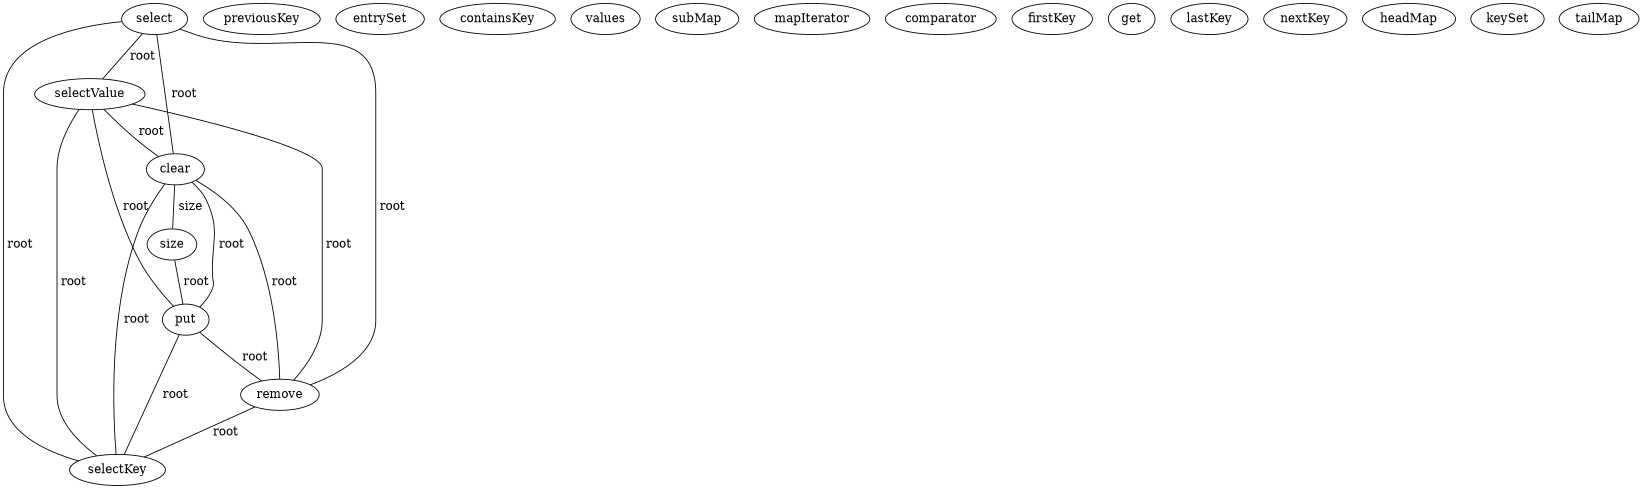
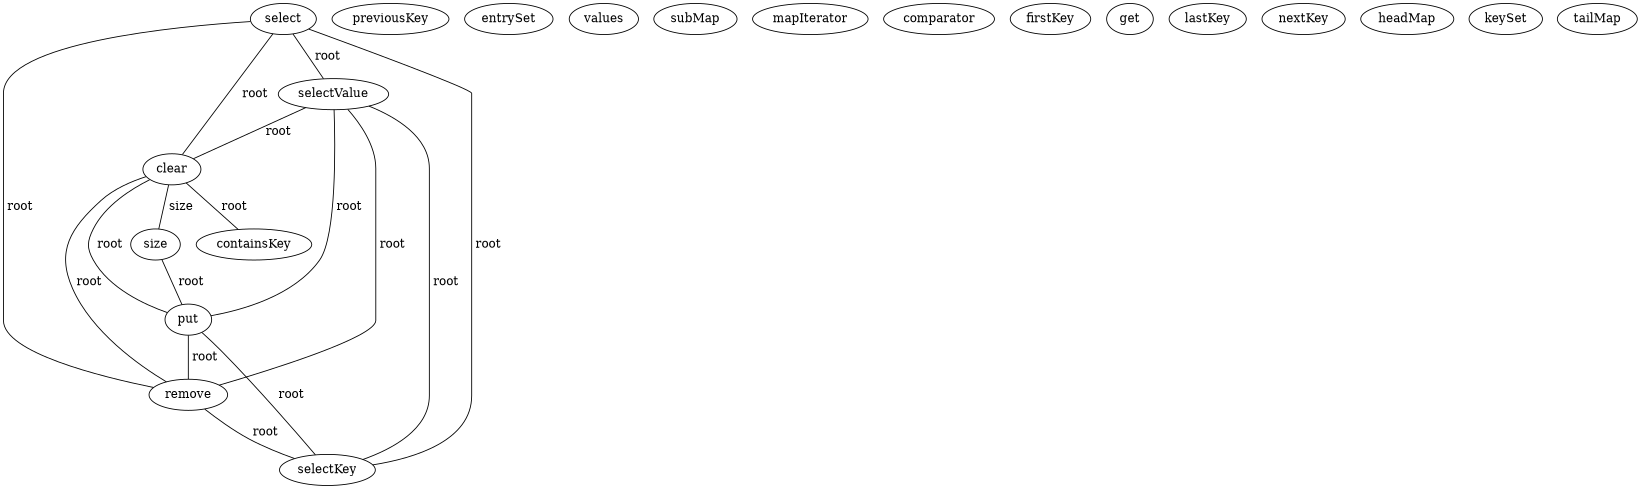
(119, 315) -> (212, 206)
